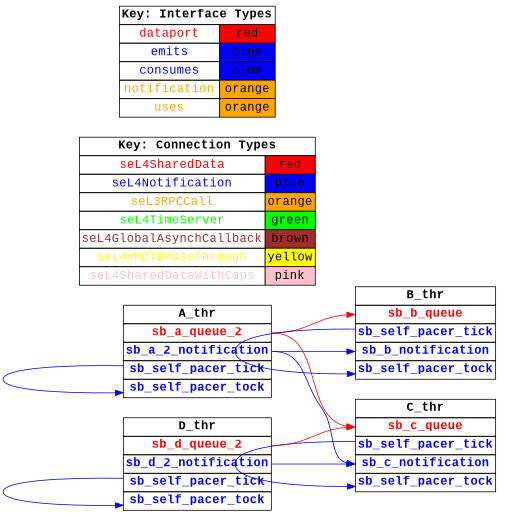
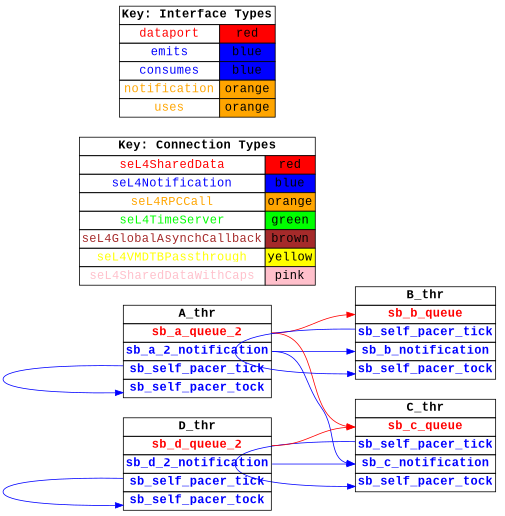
(172, 201) -> (172, 201)
